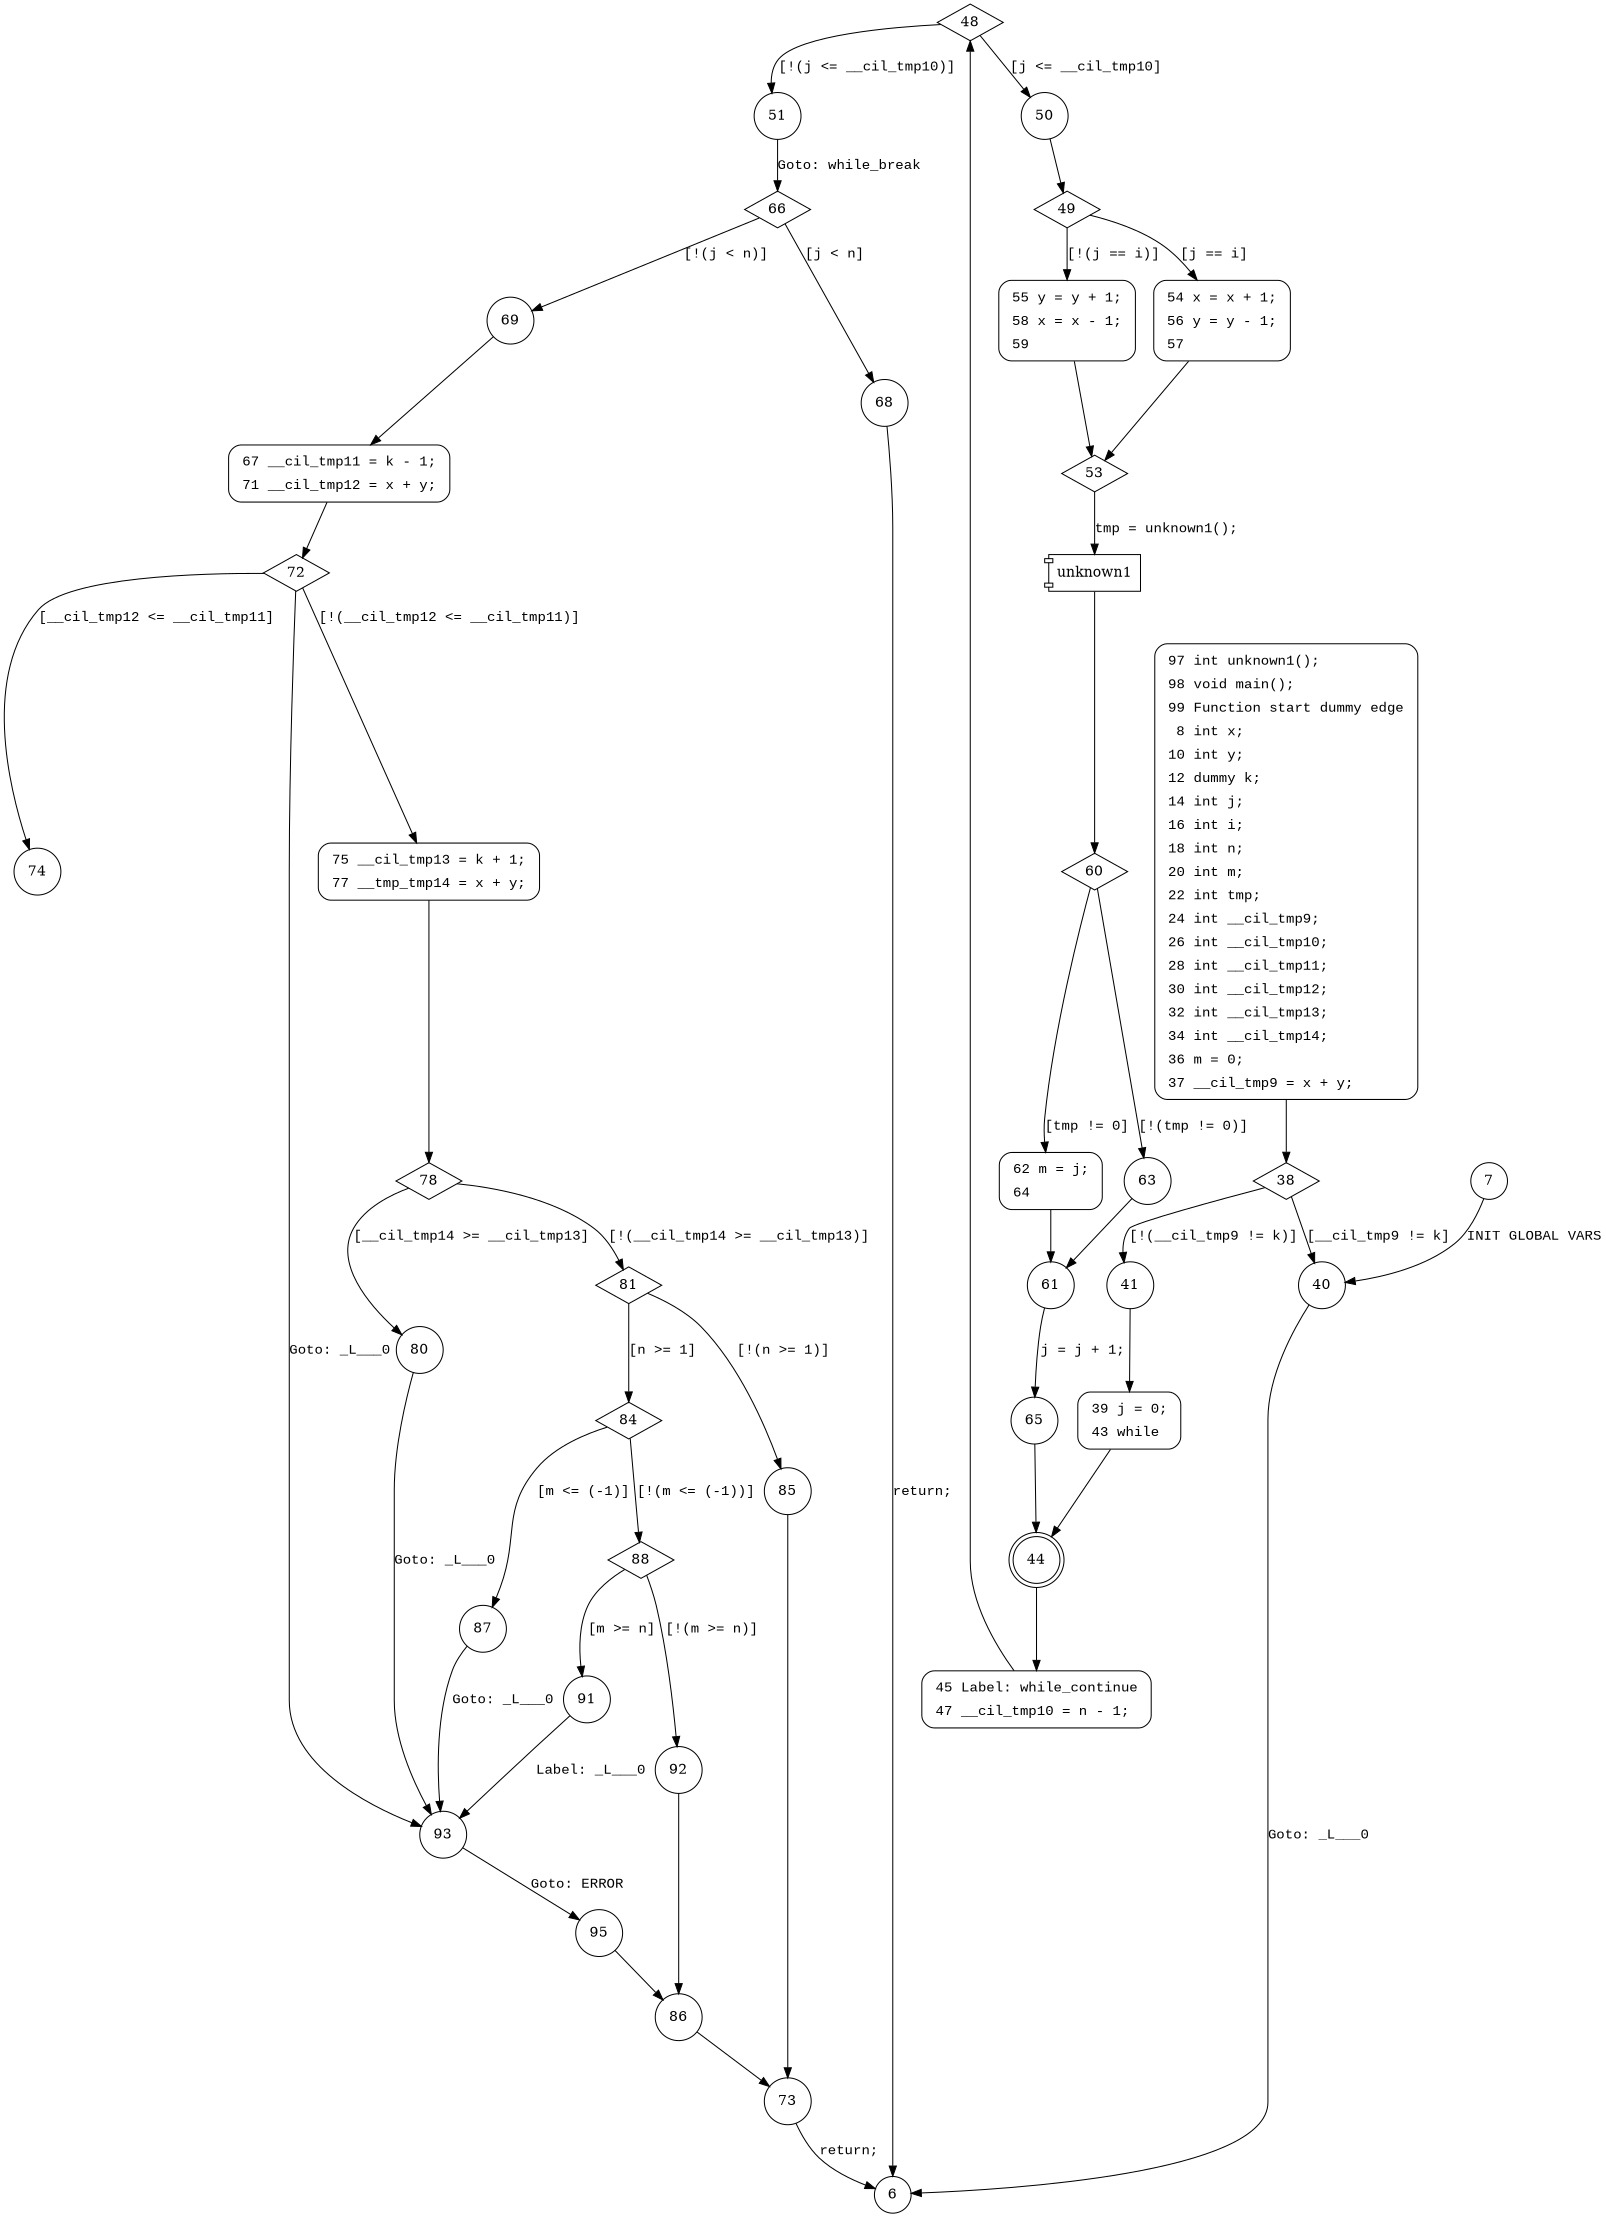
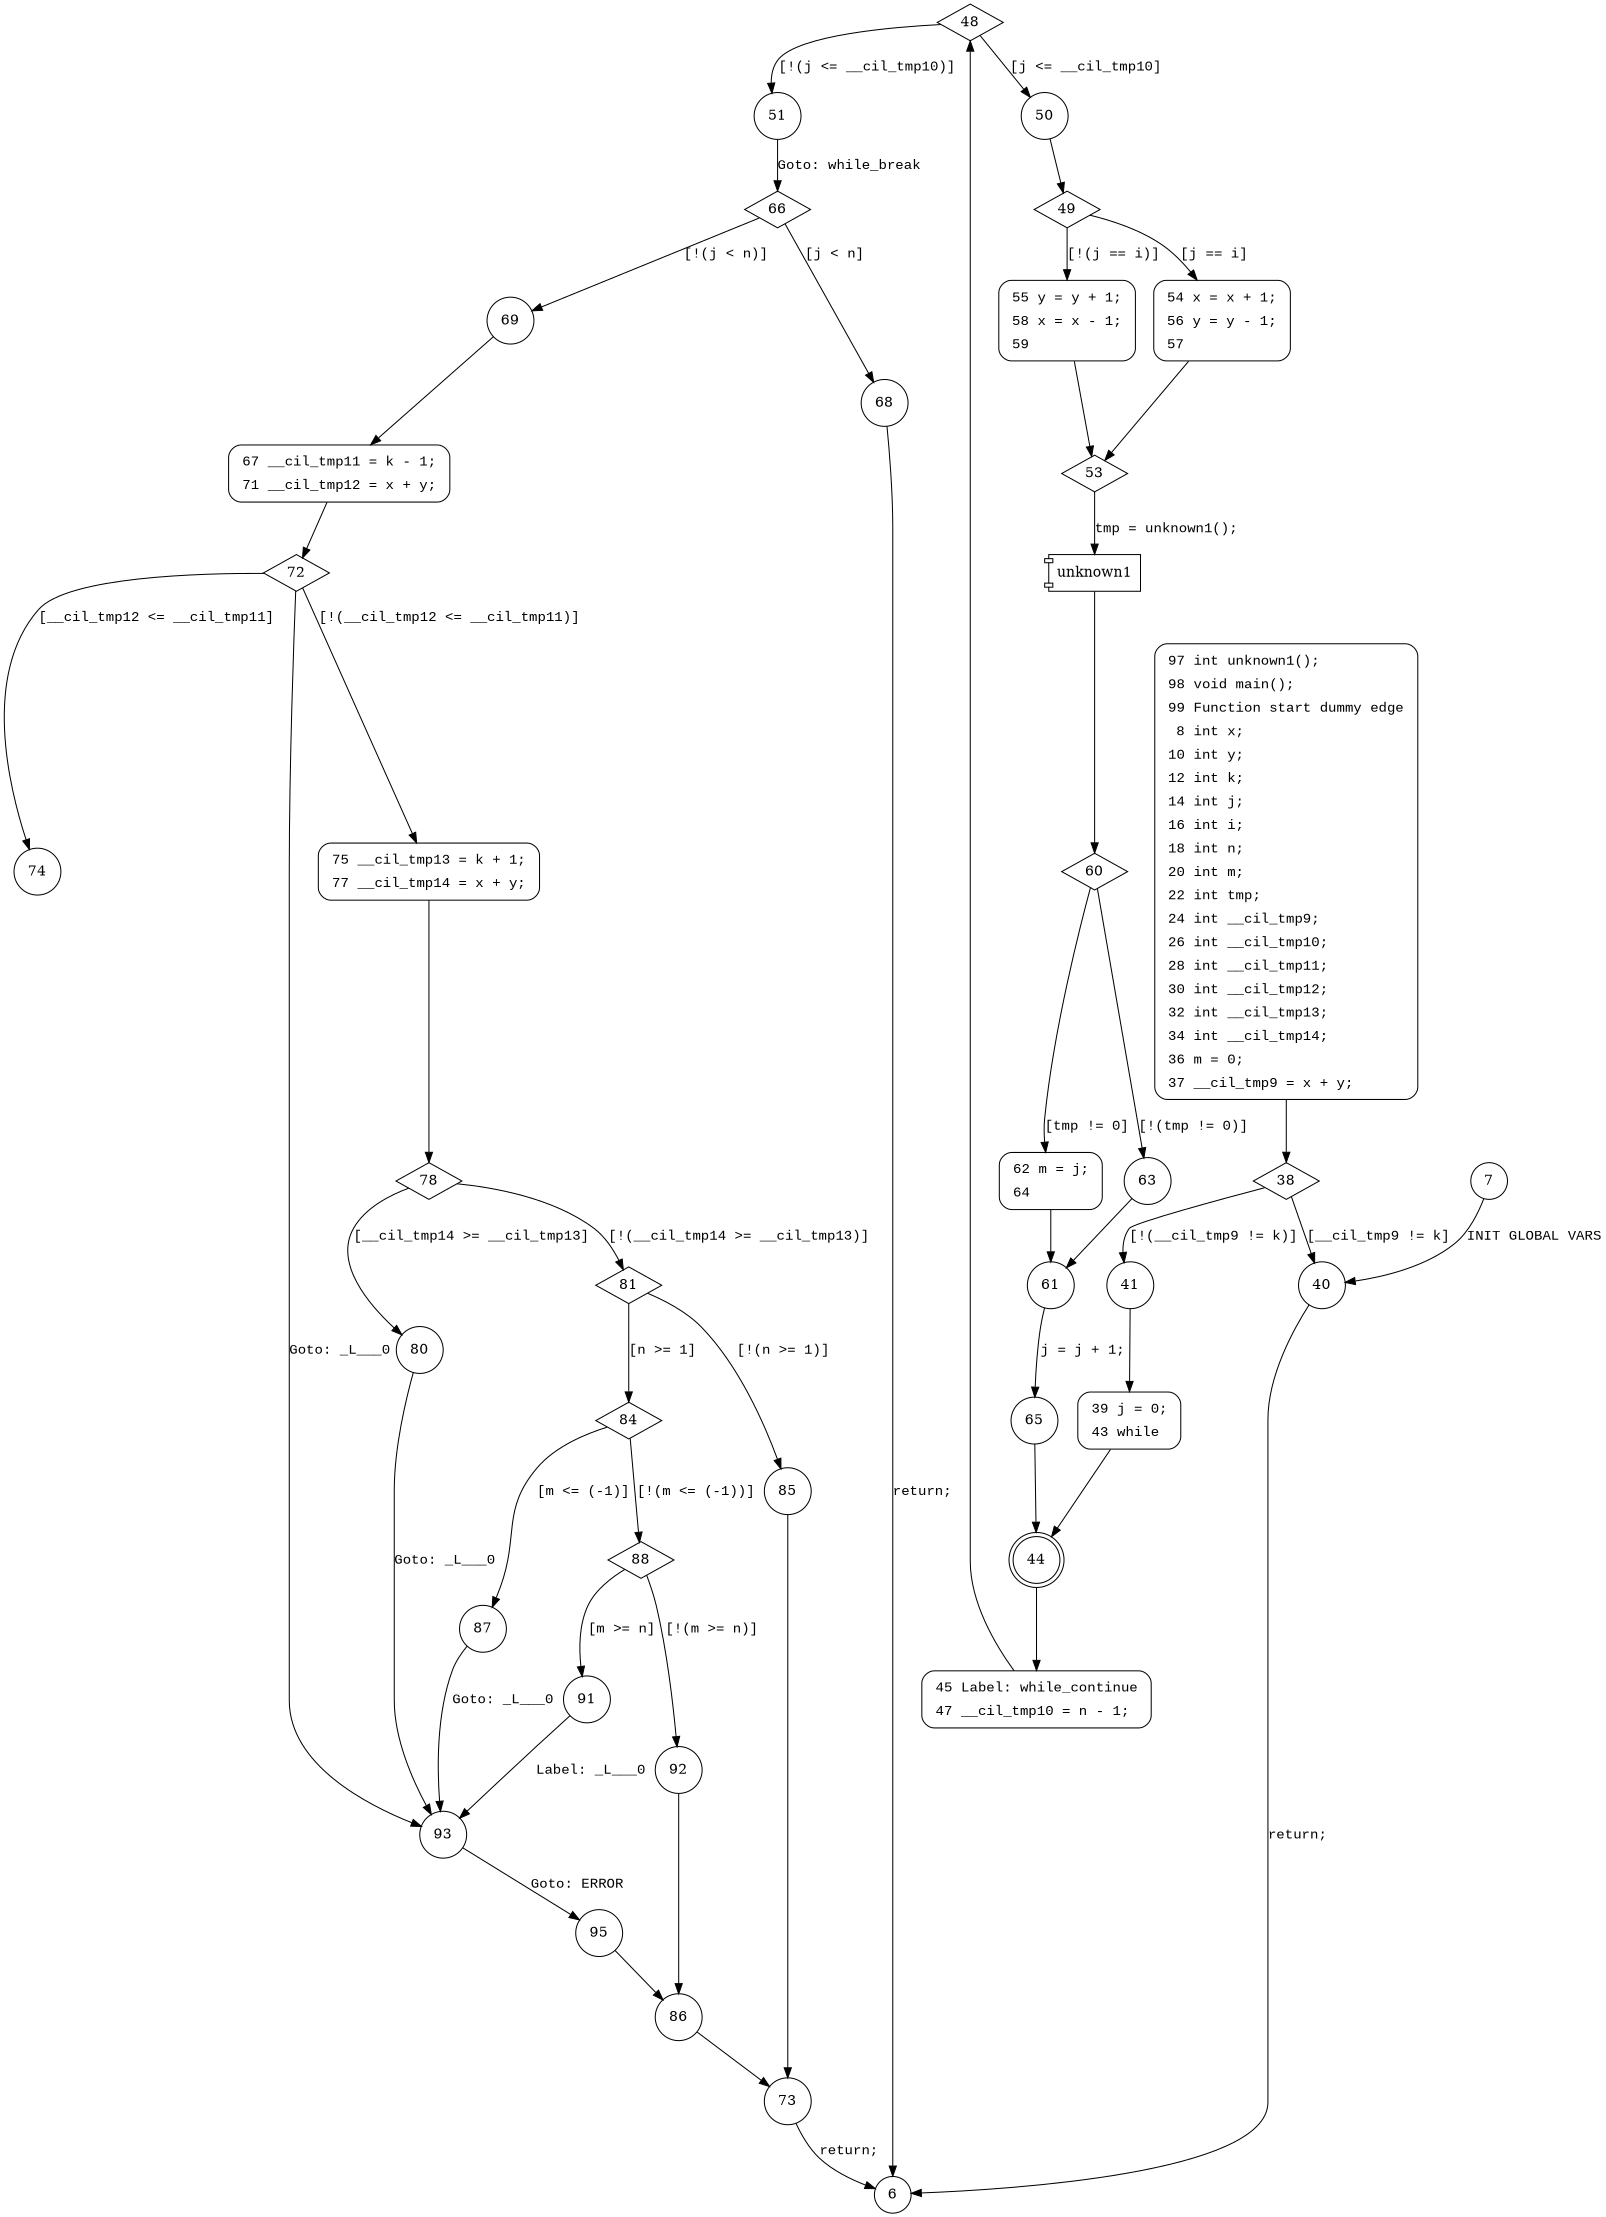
(1228, 778) -> (1219, 778)
(442, 883) -> (442, 883)
(1319, 1835) -> (1297, 1835)
